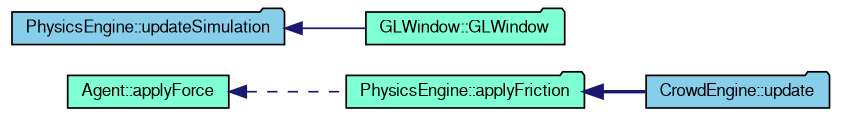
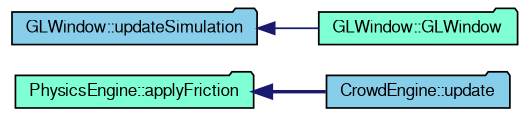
(148, 28) -> (135, 28)
(148, 92) -> none
